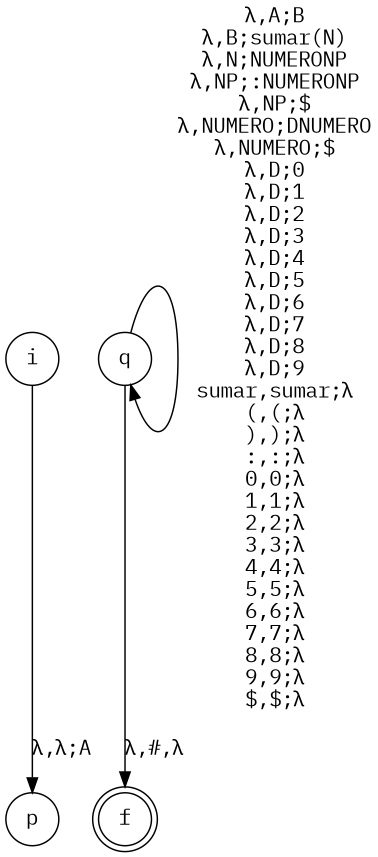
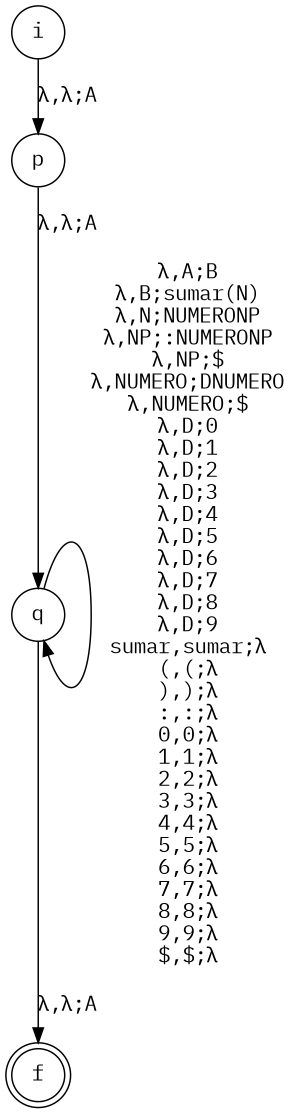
none -> (38, 380)
(154, 749) -> (68, 1005)
